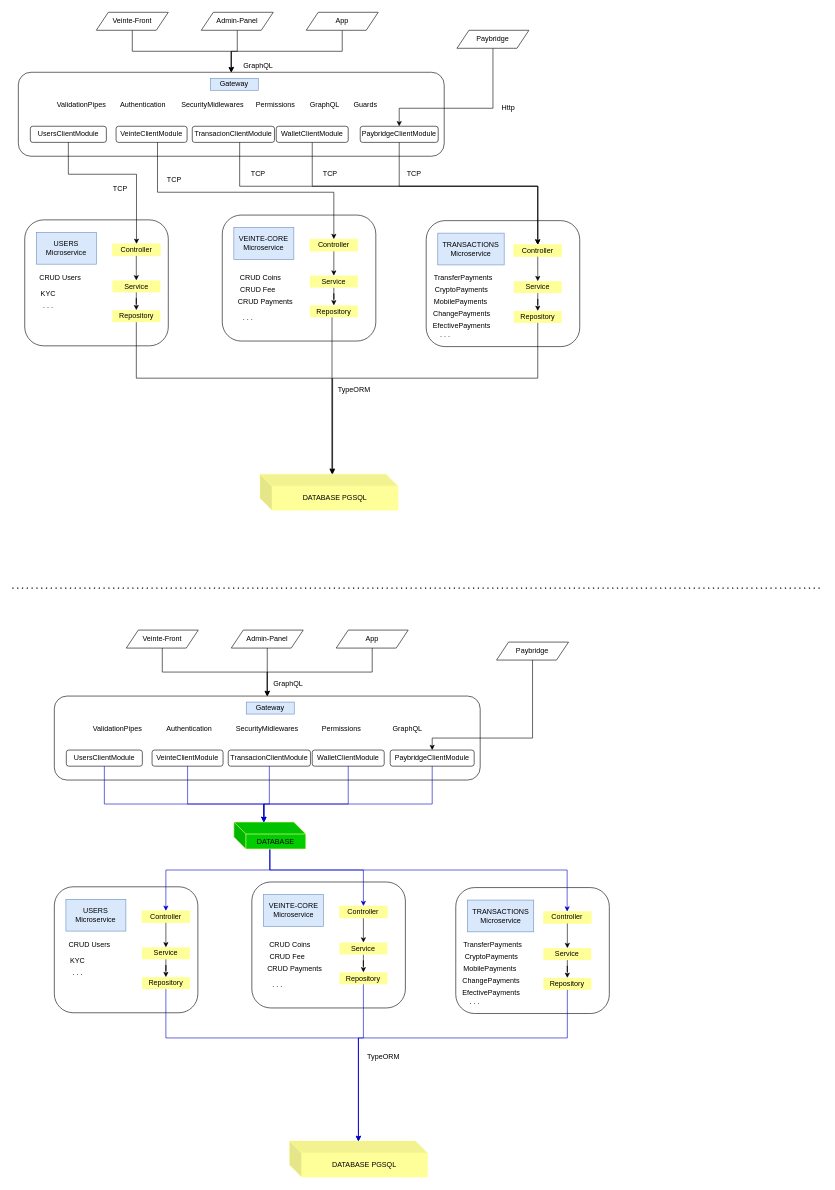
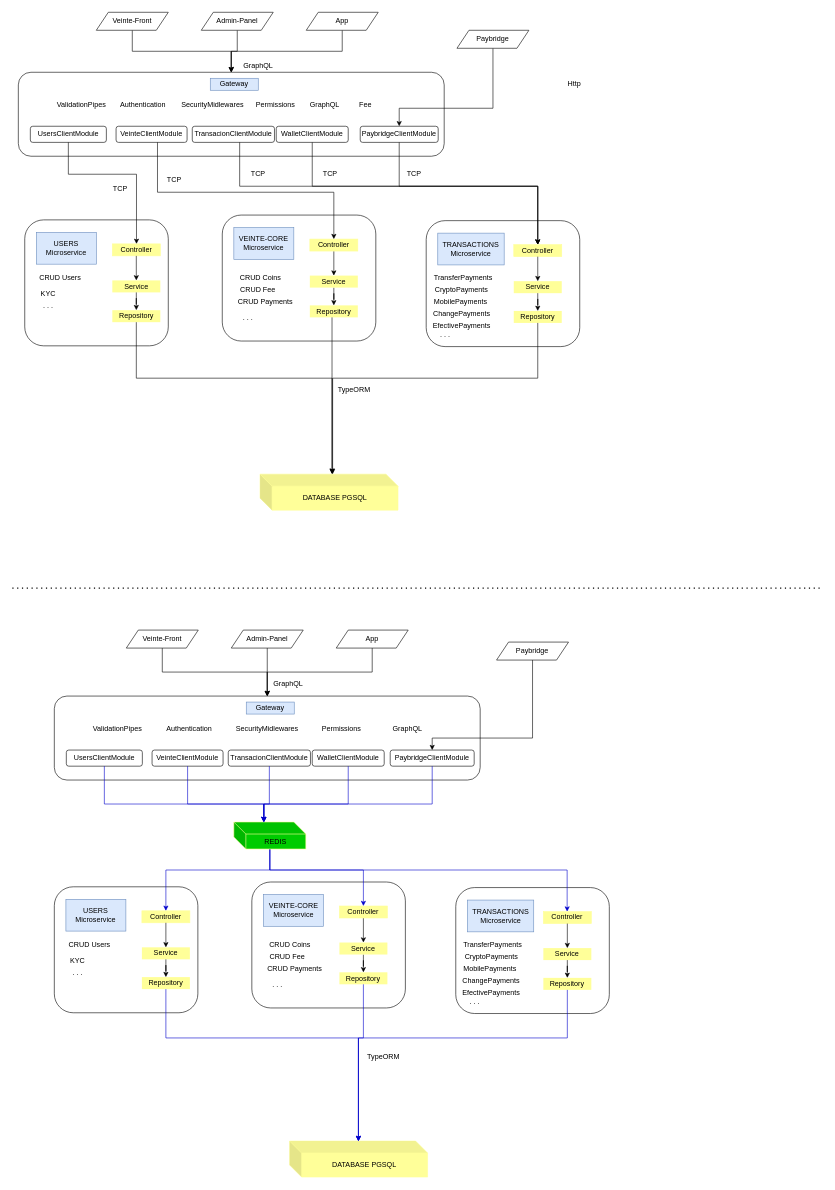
(366, 105) -> (366, 105)
(509, 108) -> (575, 84)
(276, 842) -> (276, 842)
